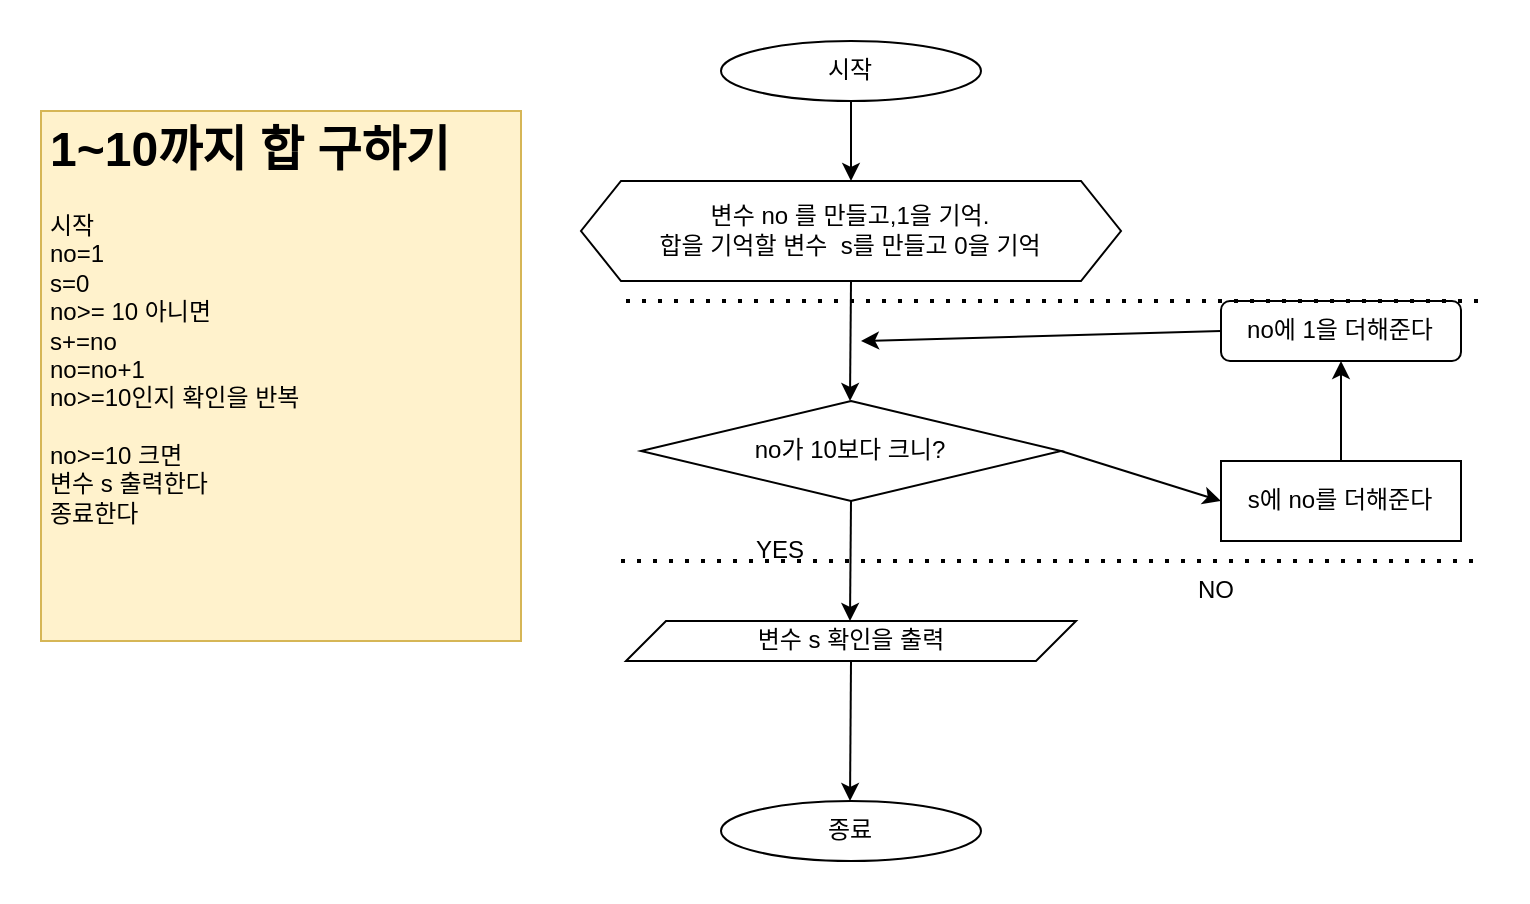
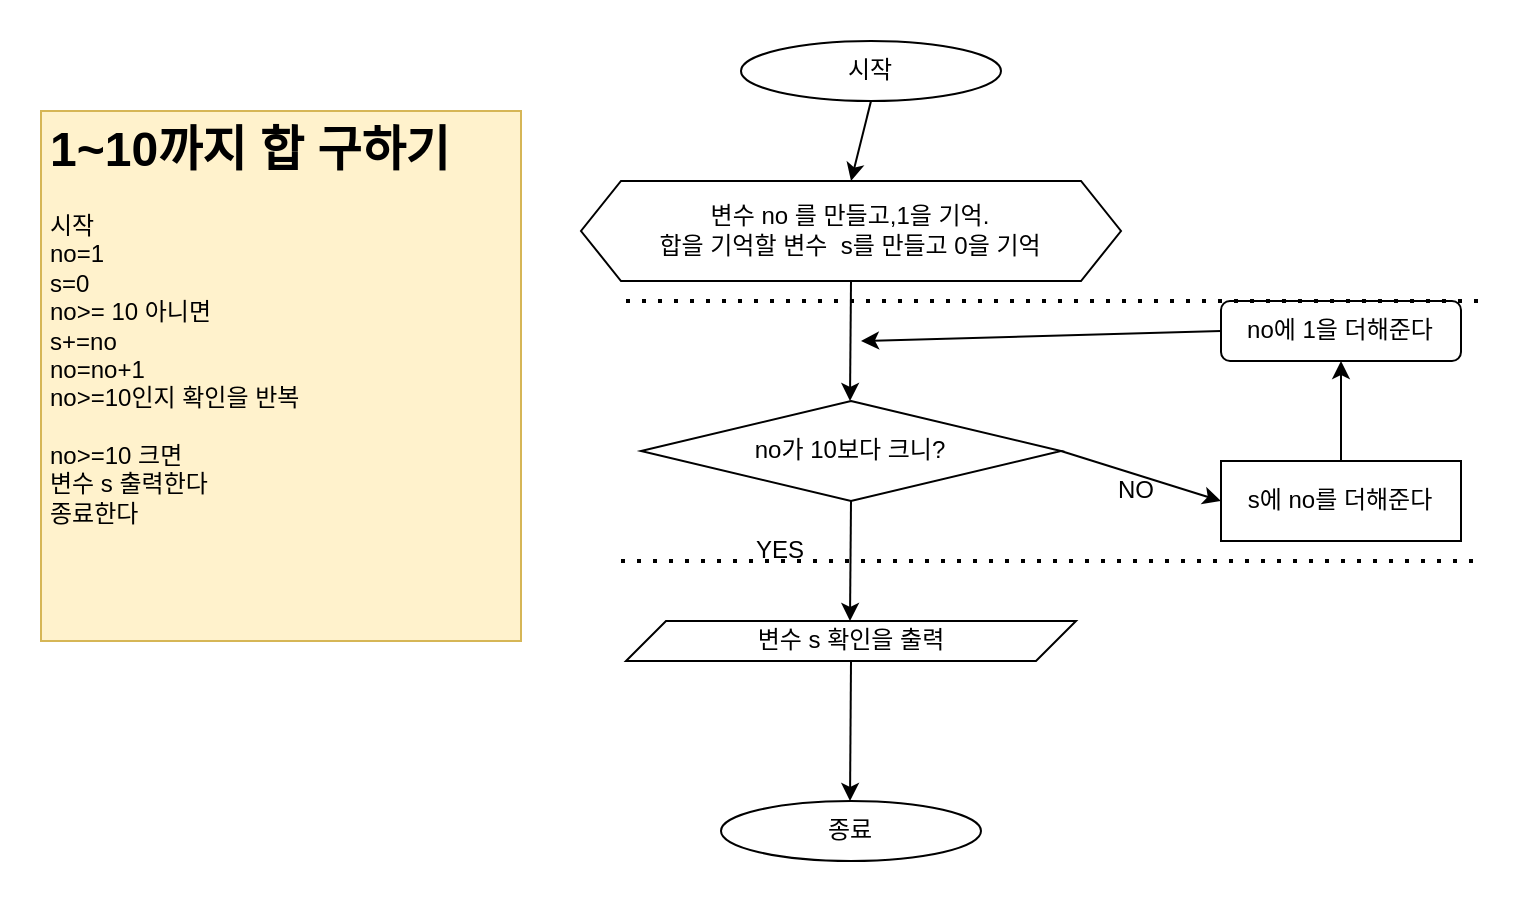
(851, 71) -> (871, 71)
(1216, 591) -> (1136, 491)
